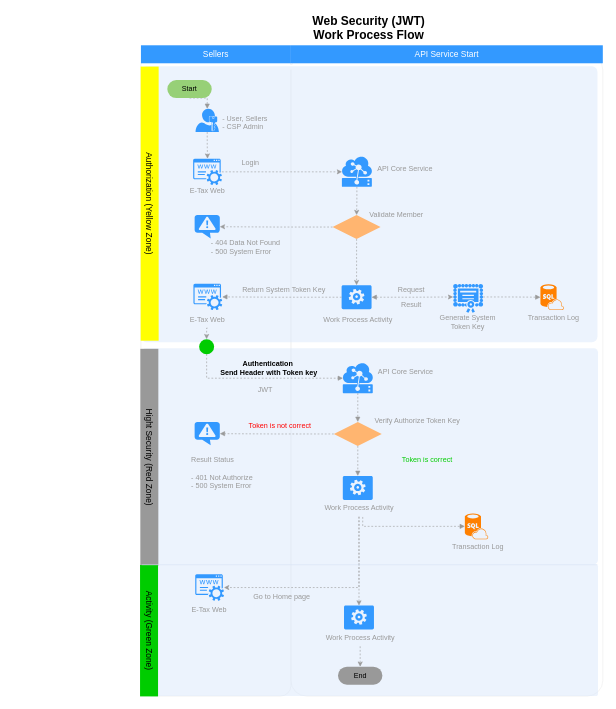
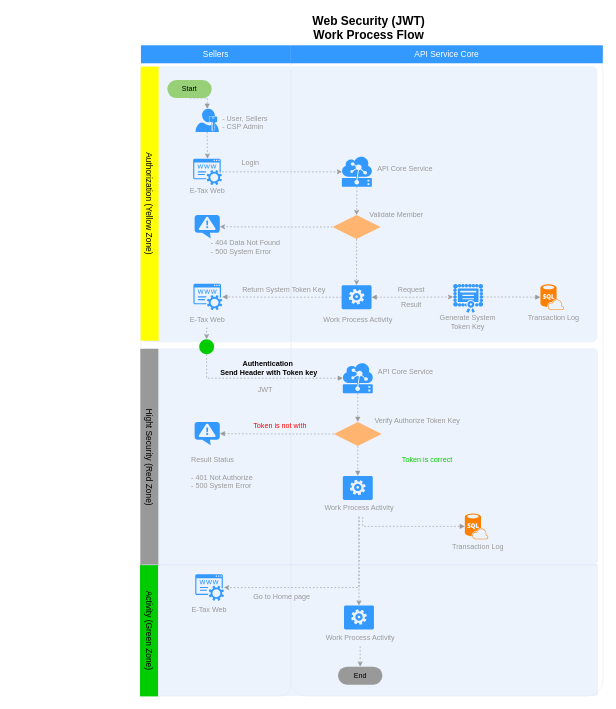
(447, 54) -> (447, 54)
(280, 426) -> (280, 426)
